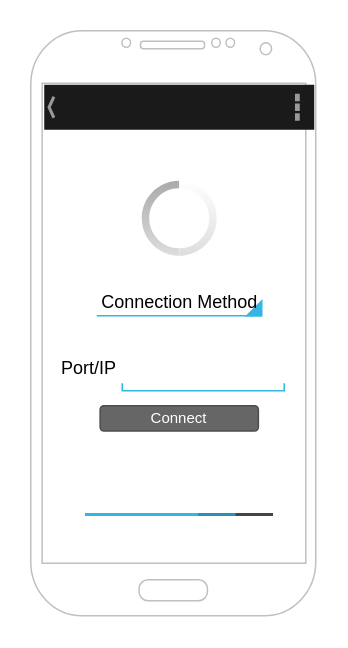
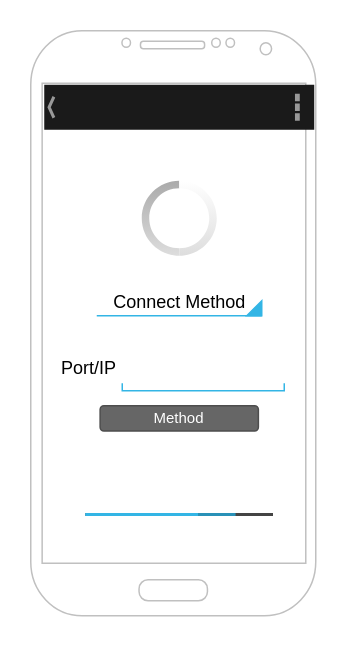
(180, 300) -> (180, 300)
(179, 418) -> (179, 418)
